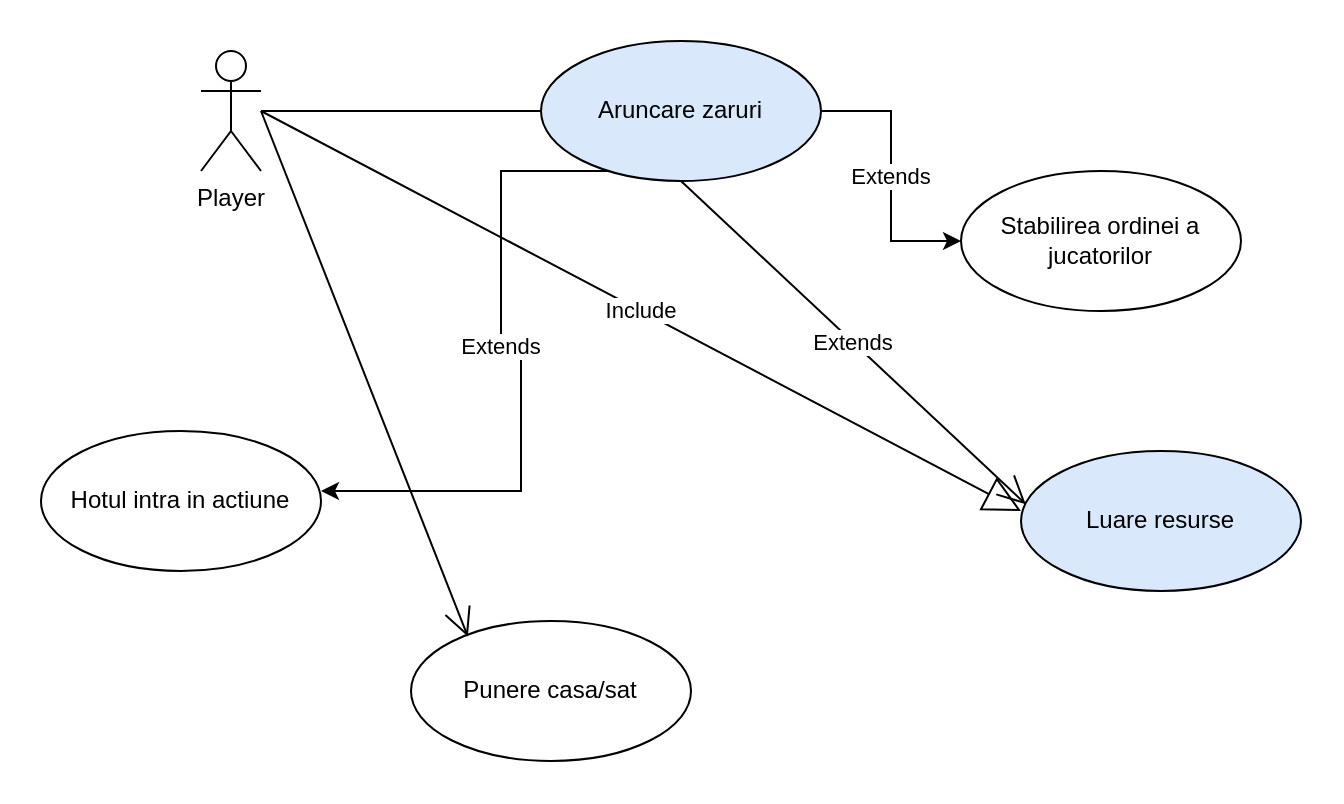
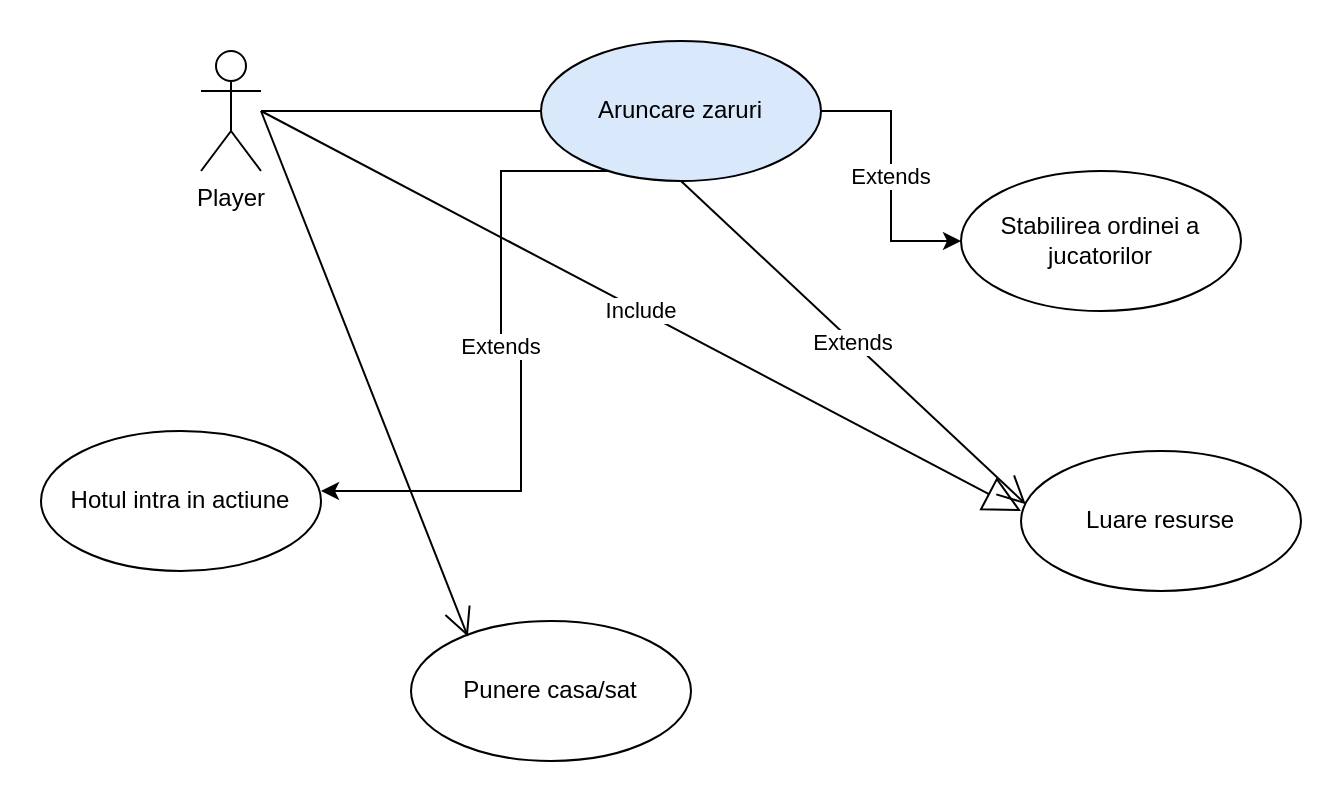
(1161, 521) -> (1161, 521)
